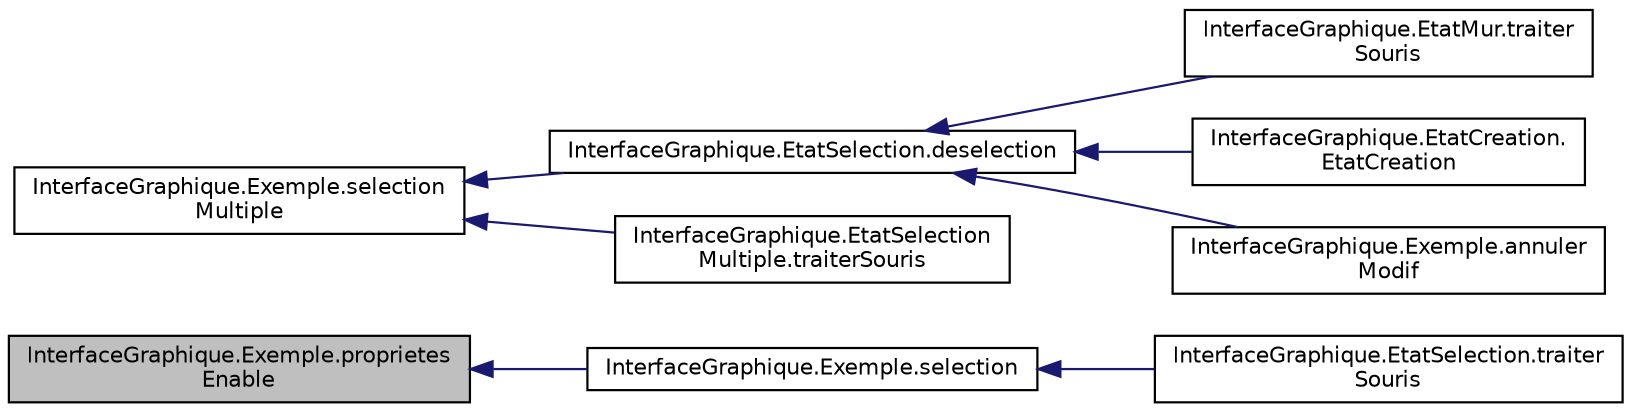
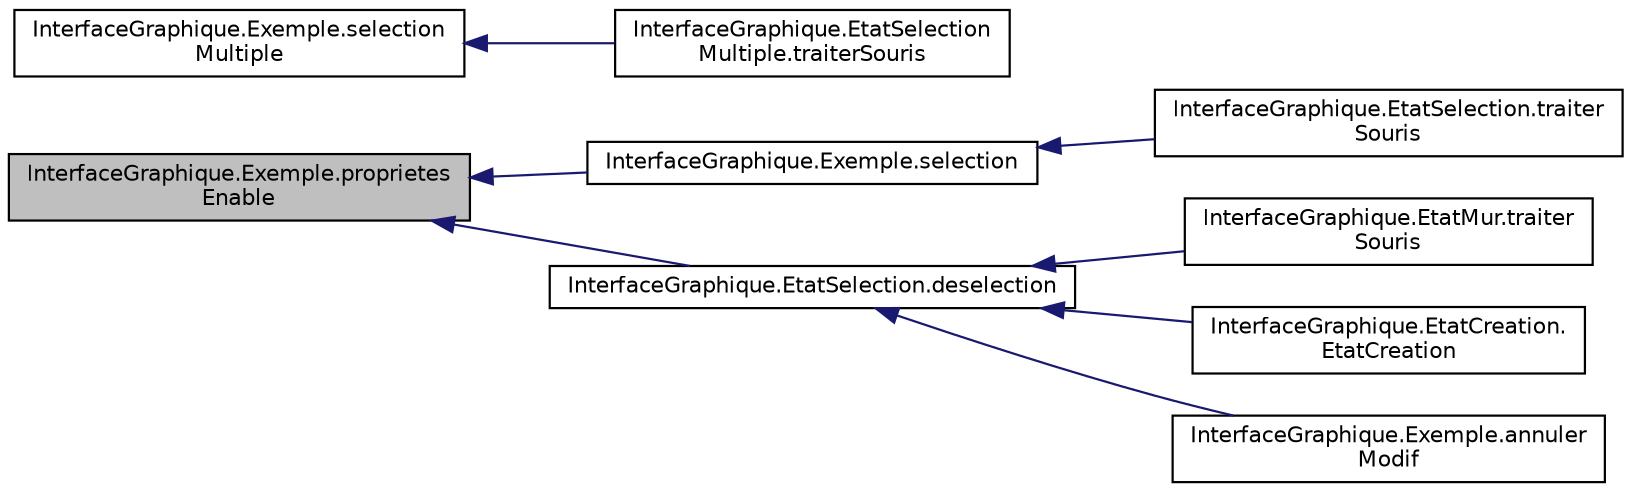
(526, 176) -> (572, 245)
